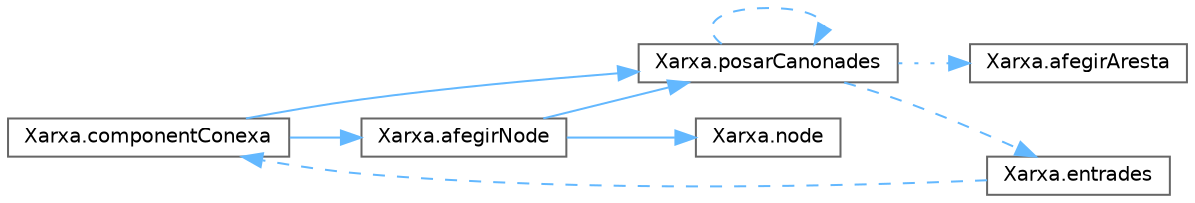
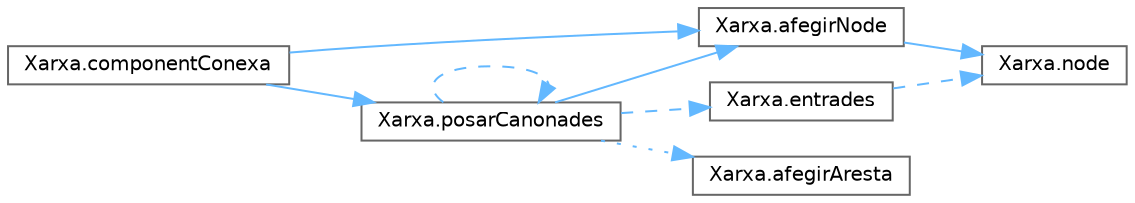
(606, 103) -> (636, 77)
(624, 186) -> (927, 83)
